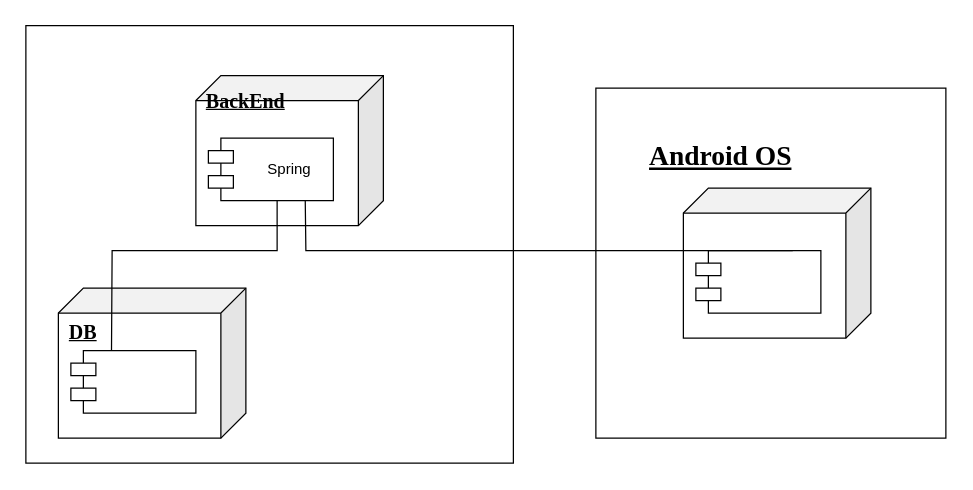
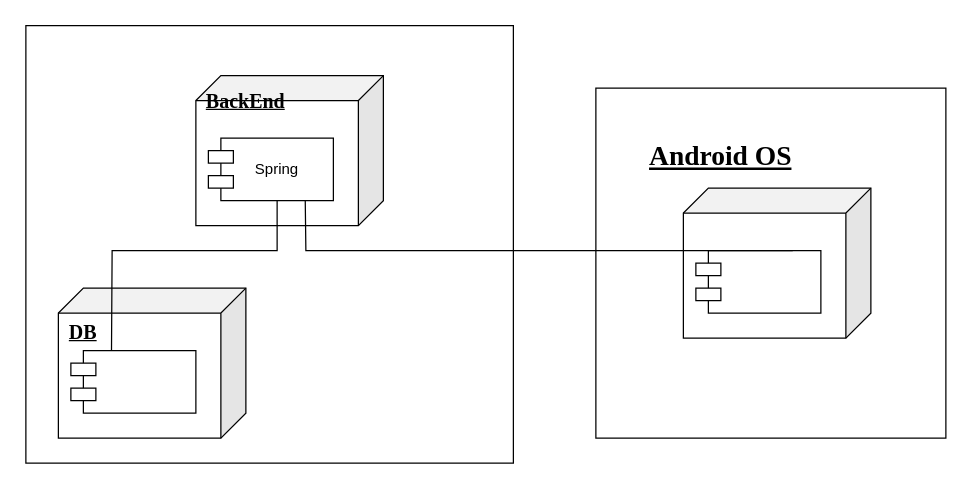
(289, 169) -> (277, 169)
